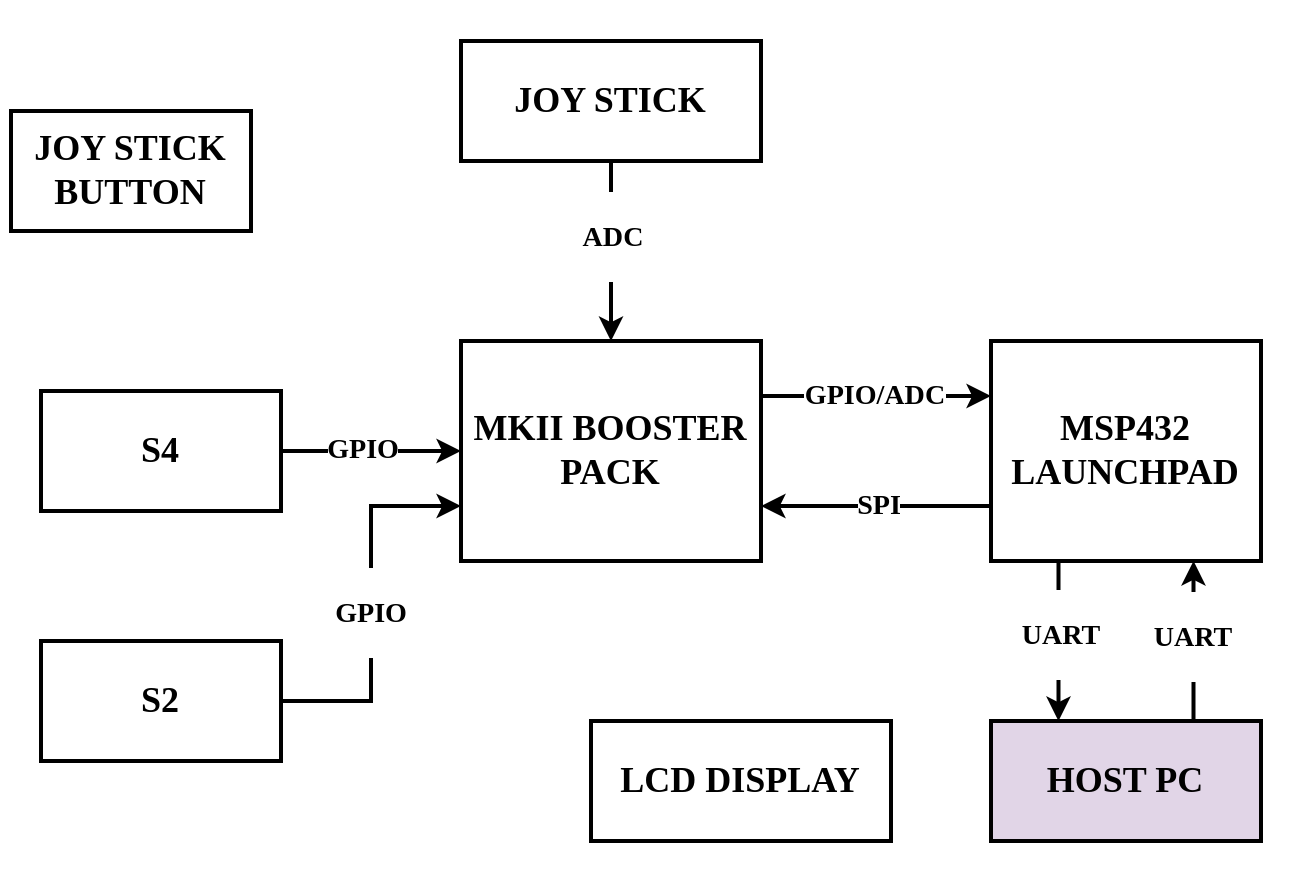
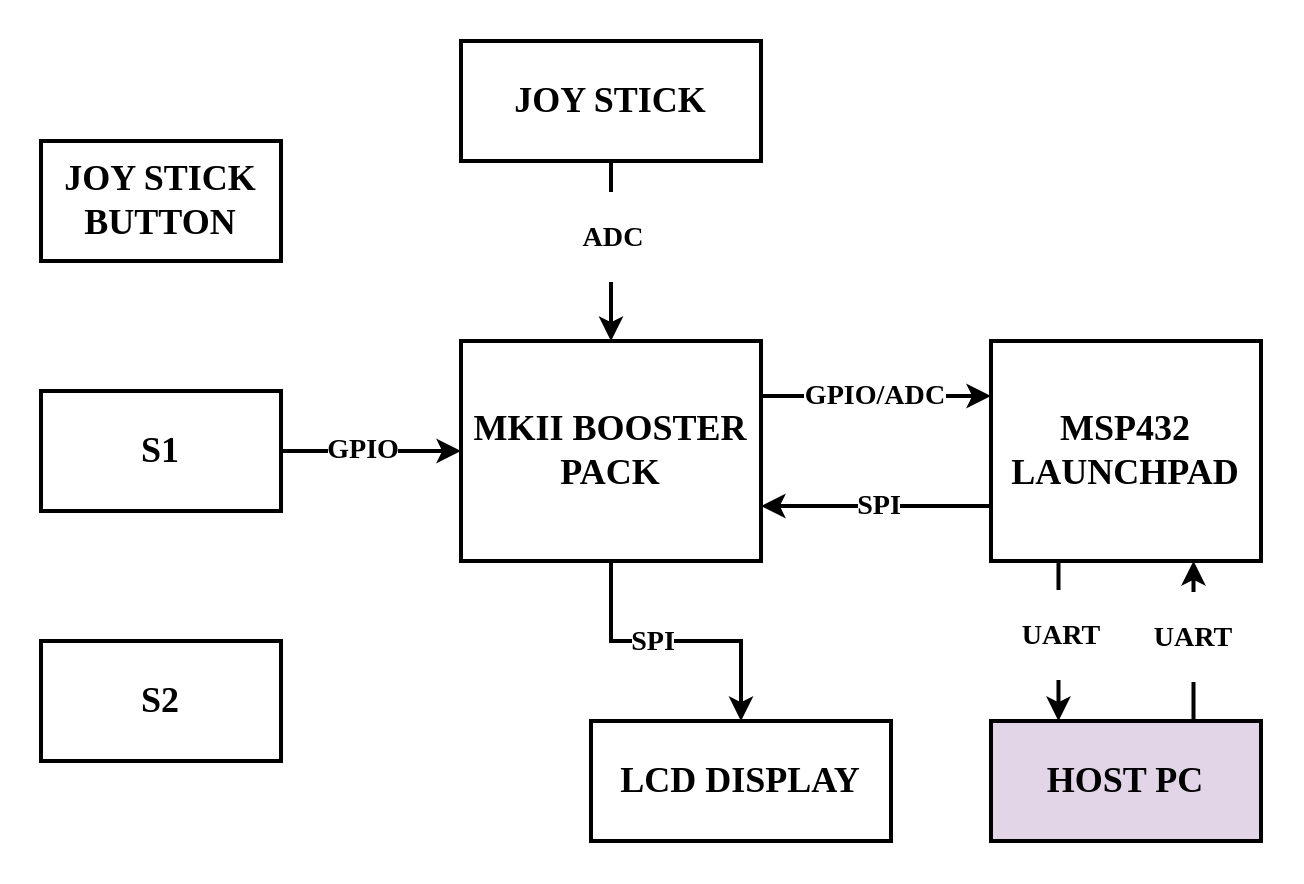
(131, 171) -> (161, 201)
(161, 451) -> (161, 451)
(376, 506) -> none
none -> (667, 641)
